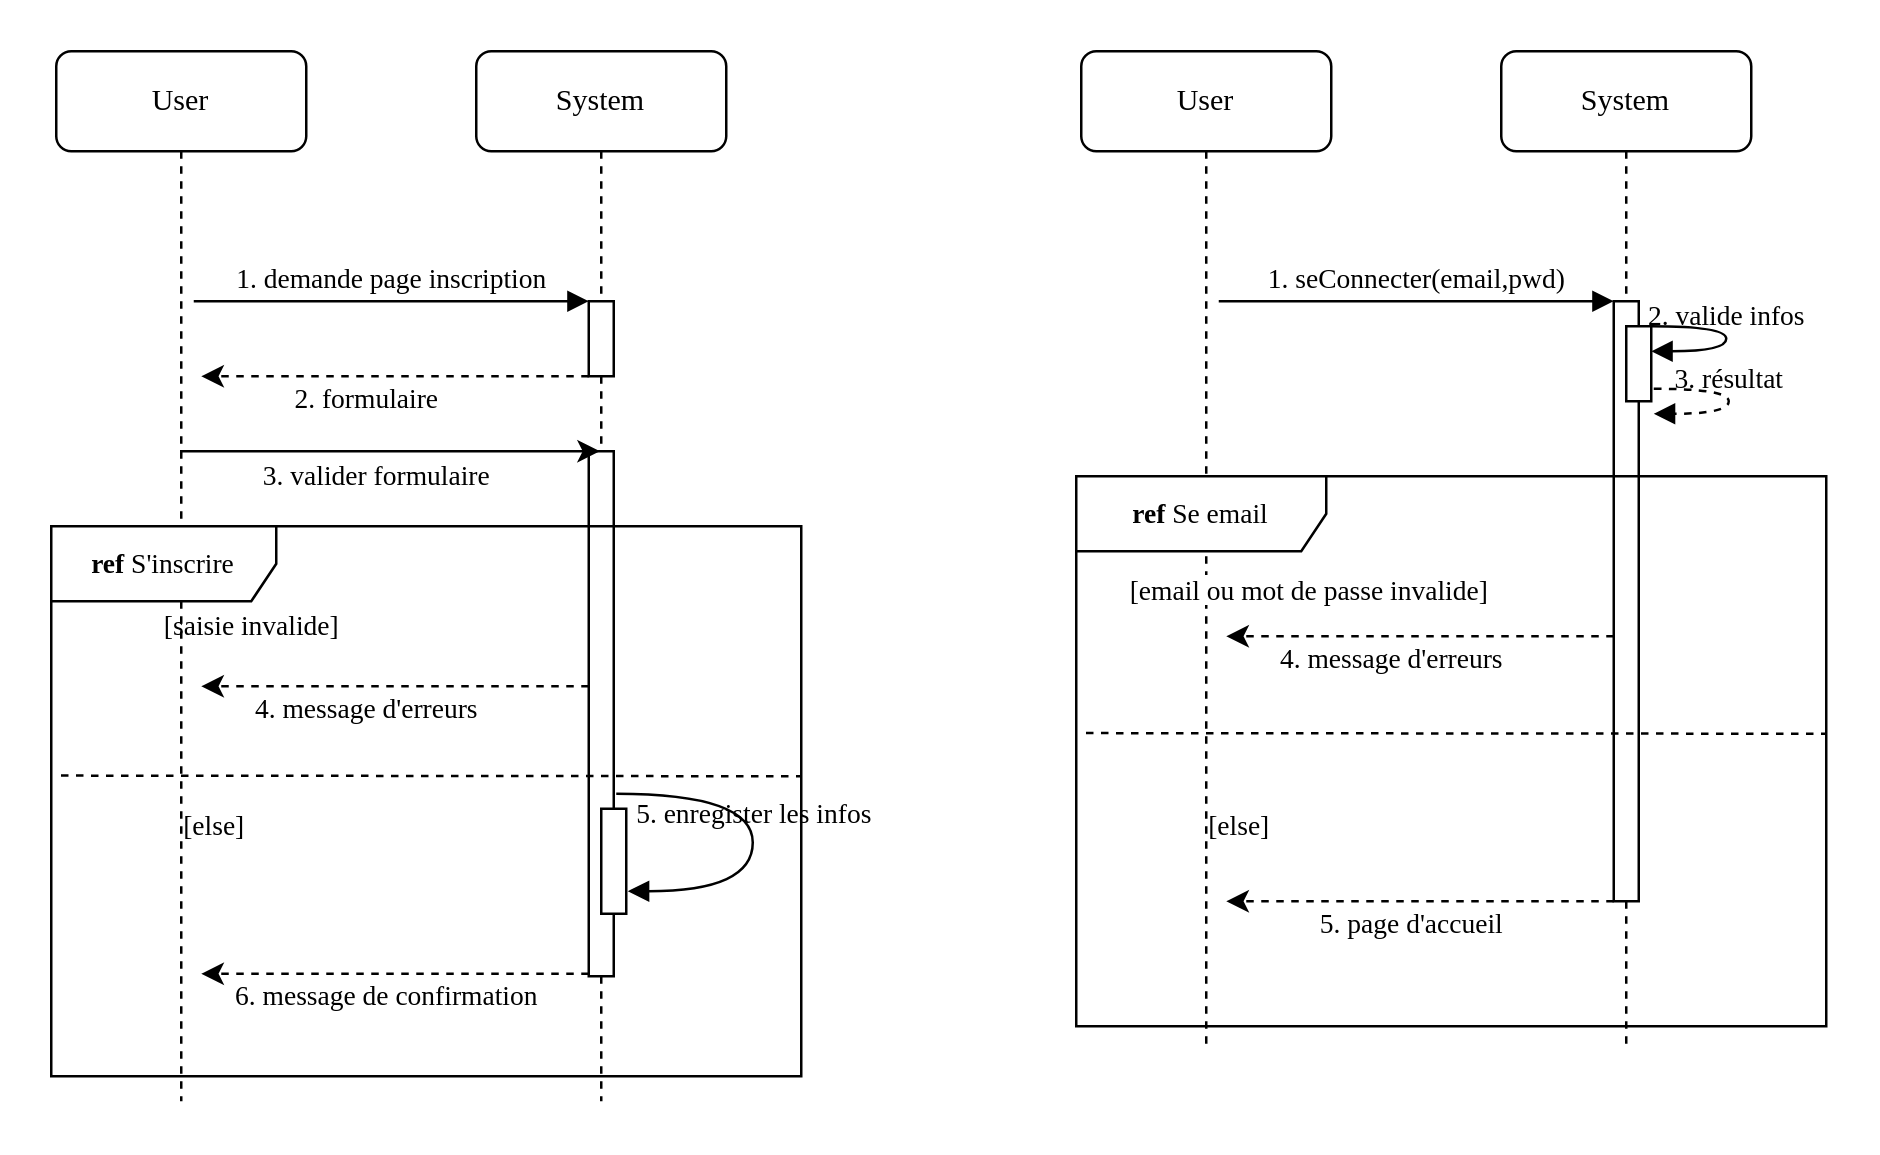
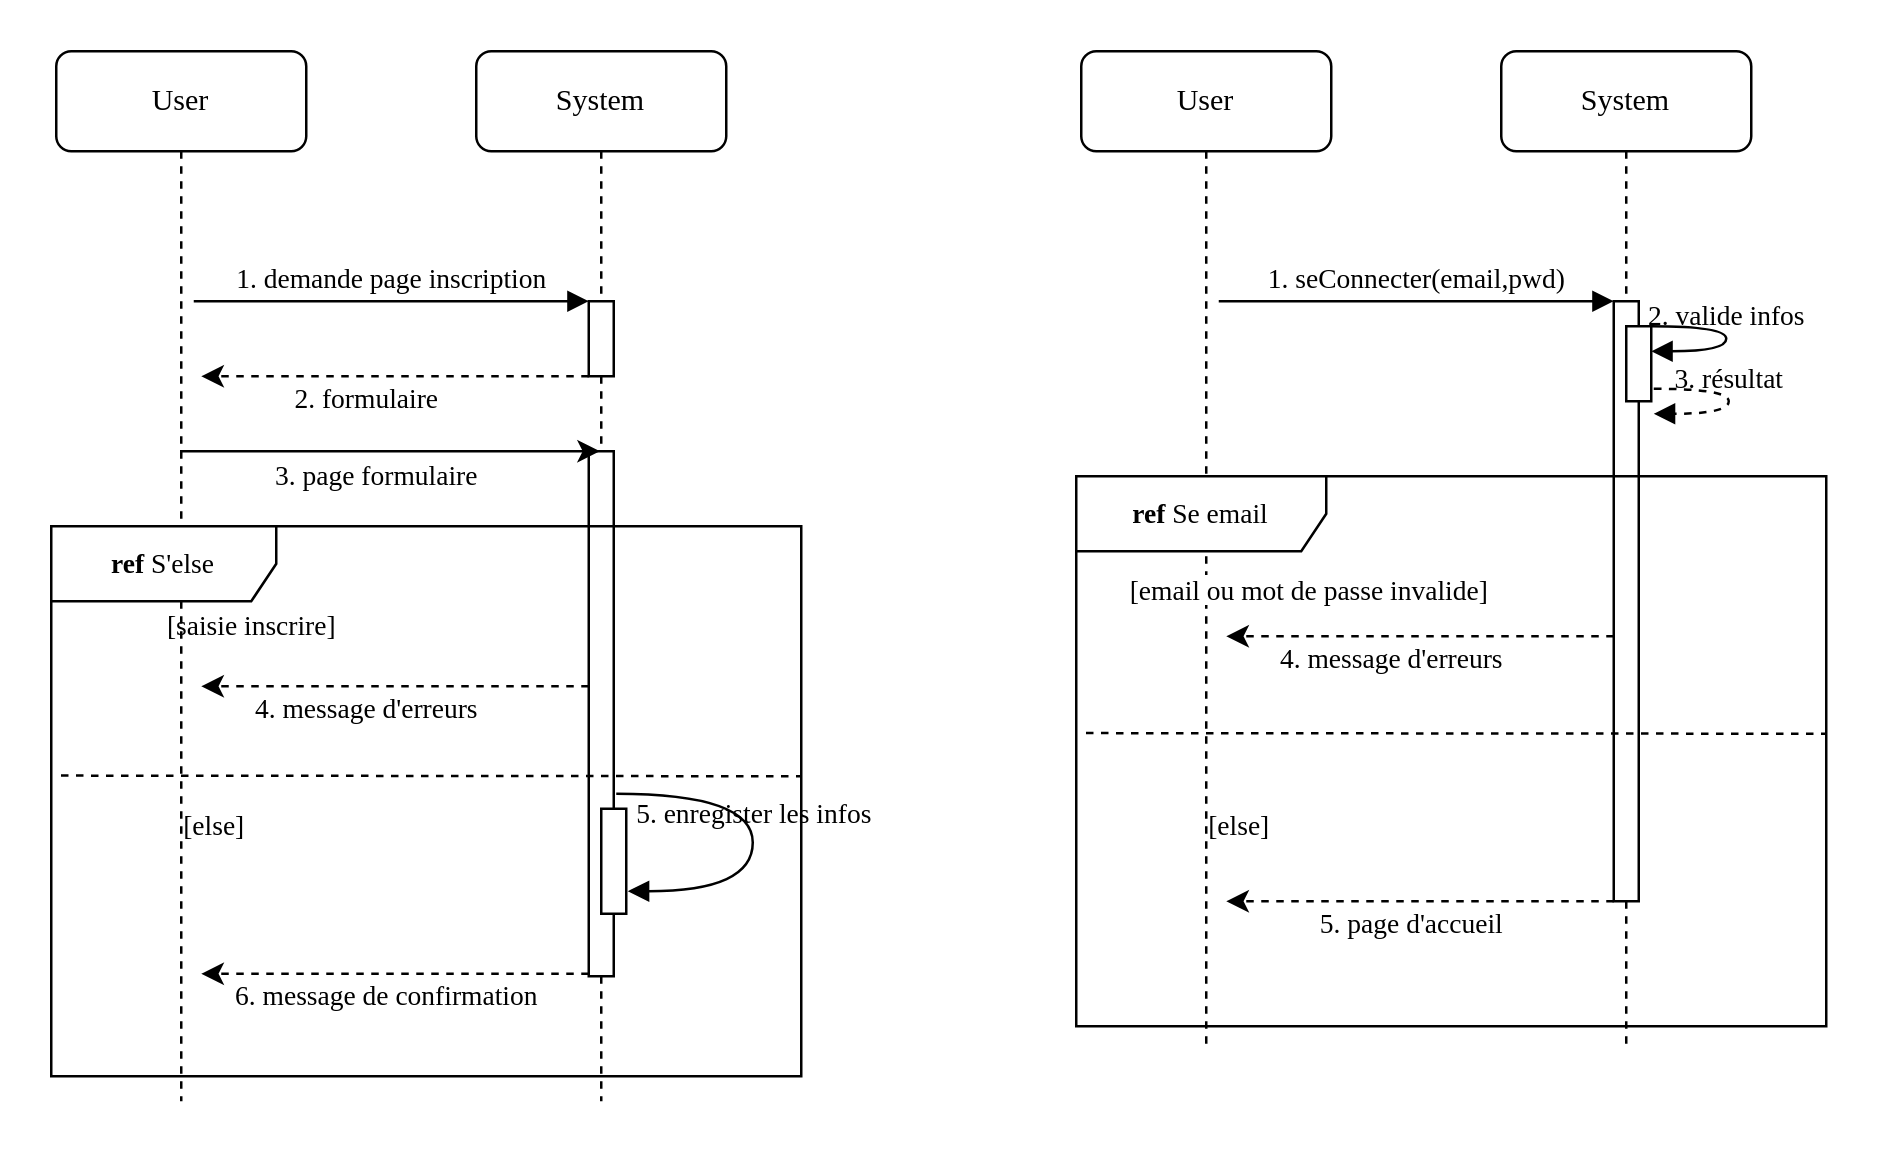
(378, 476) -> (378, 476)
(164, 564) -> (164, 564)
(253, 626) -> (253, 626)
